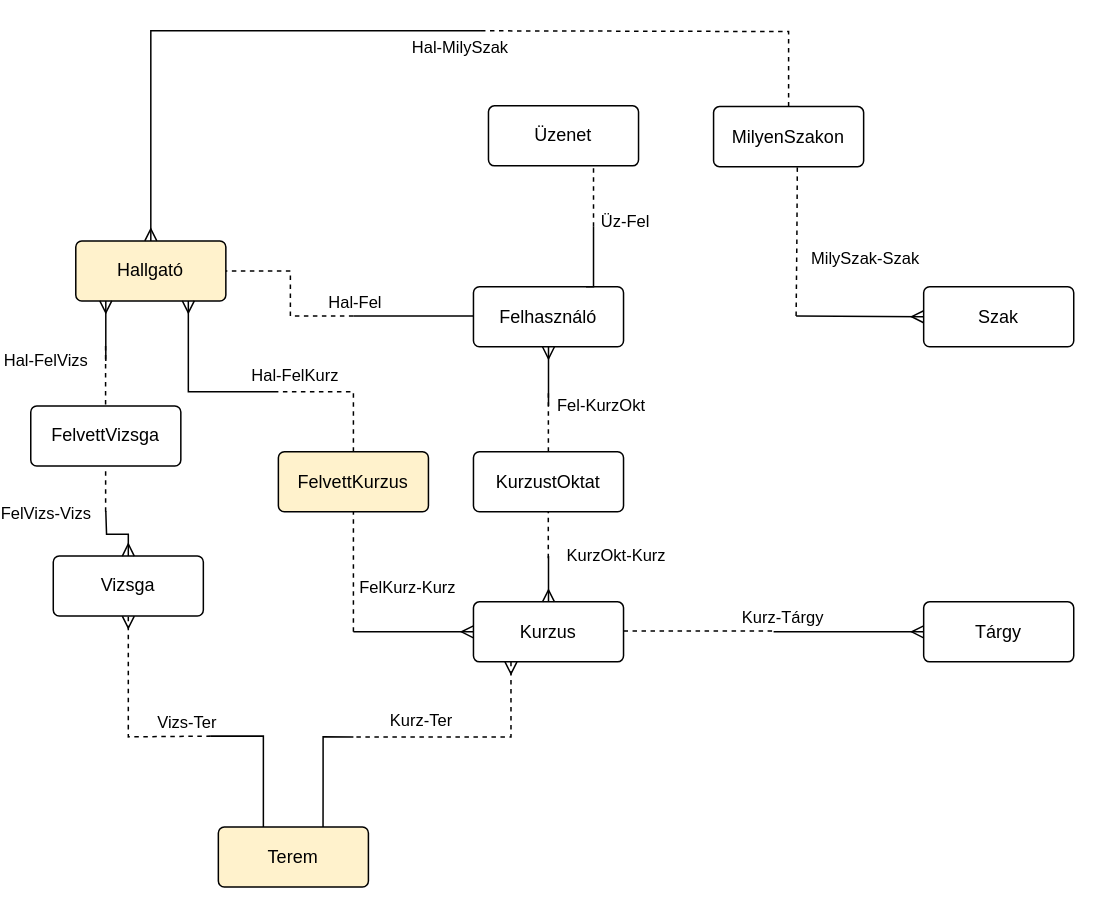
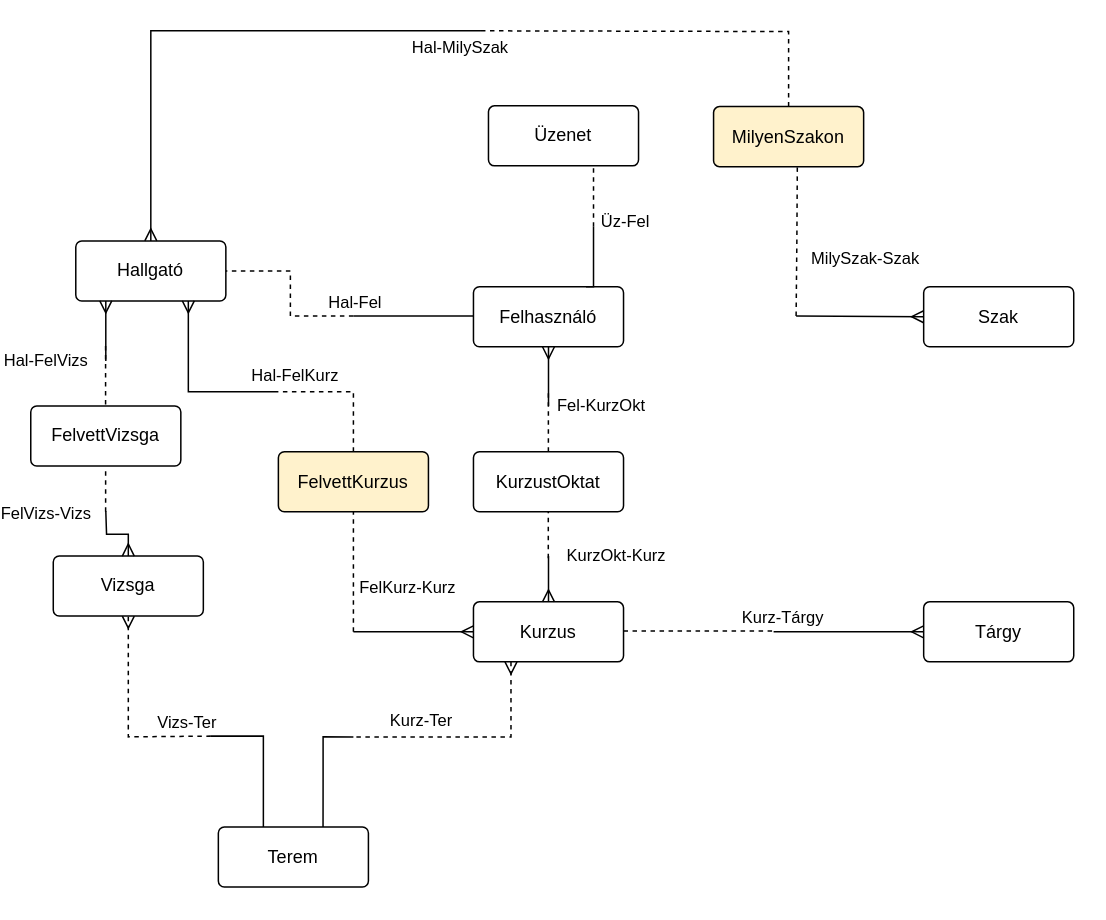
(788, 137) -> (788, 137)
(151, 271) -> (151, 271)
(293, 857) -> (293, 857)
